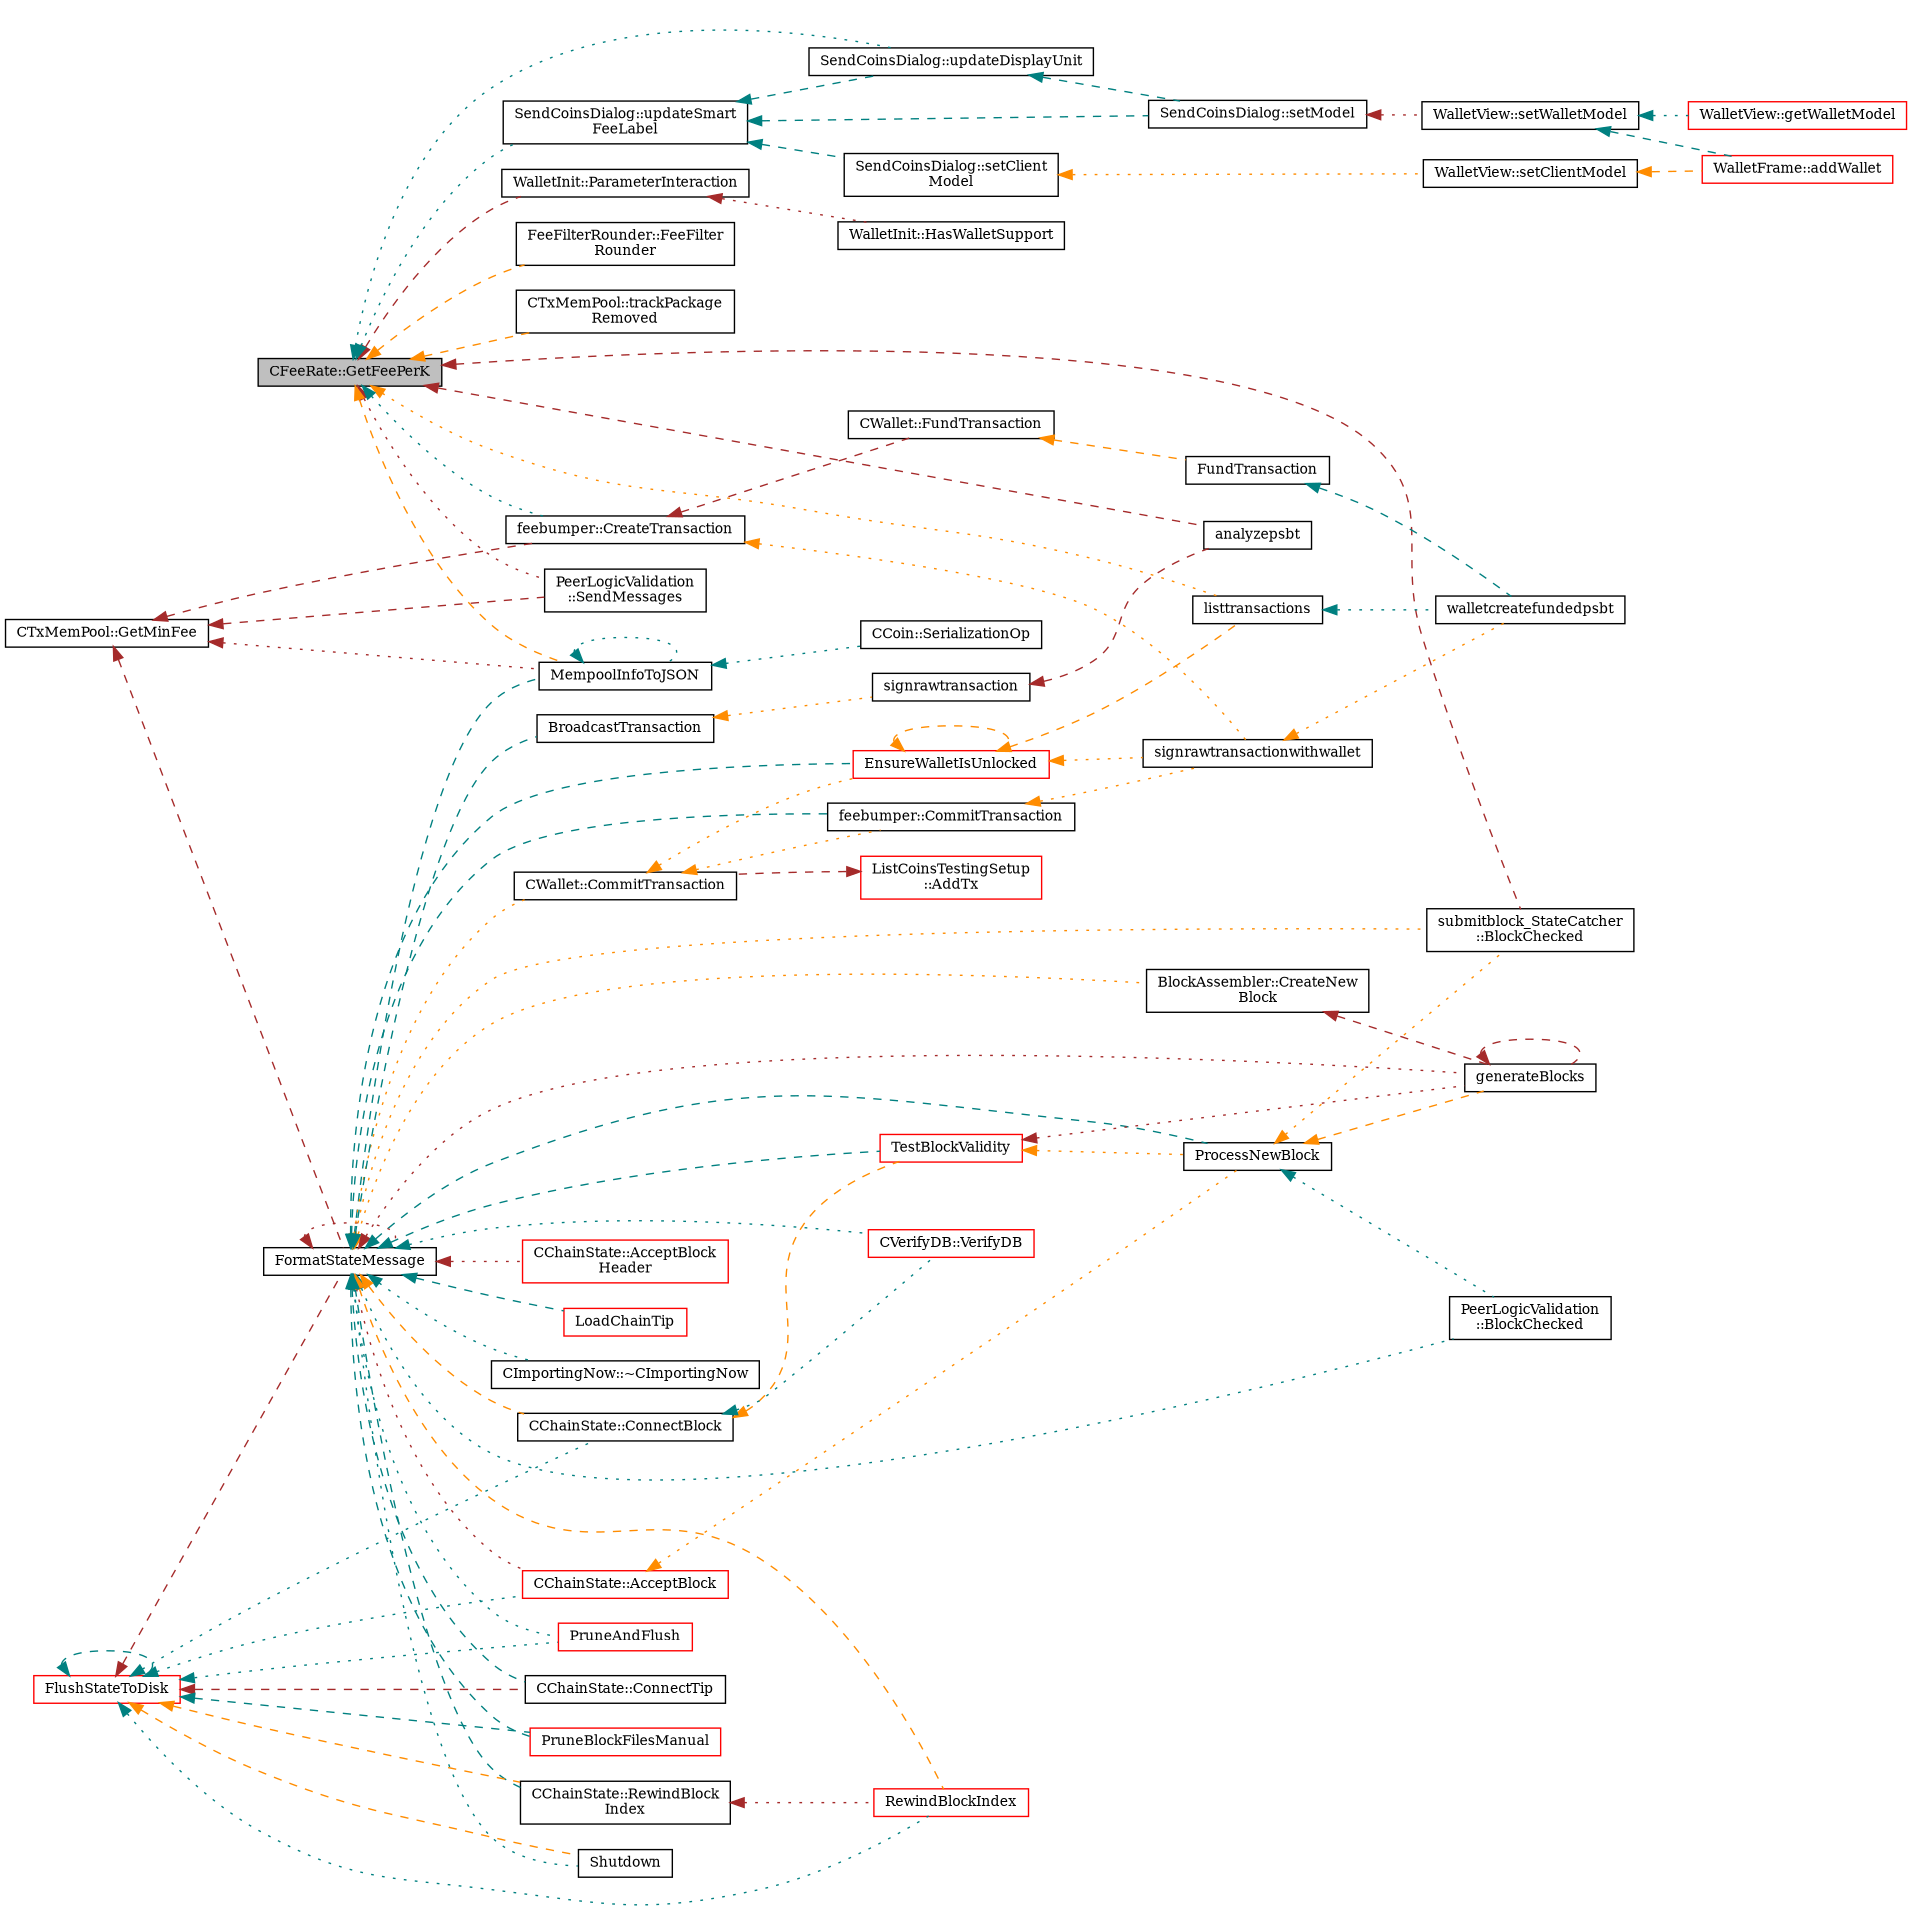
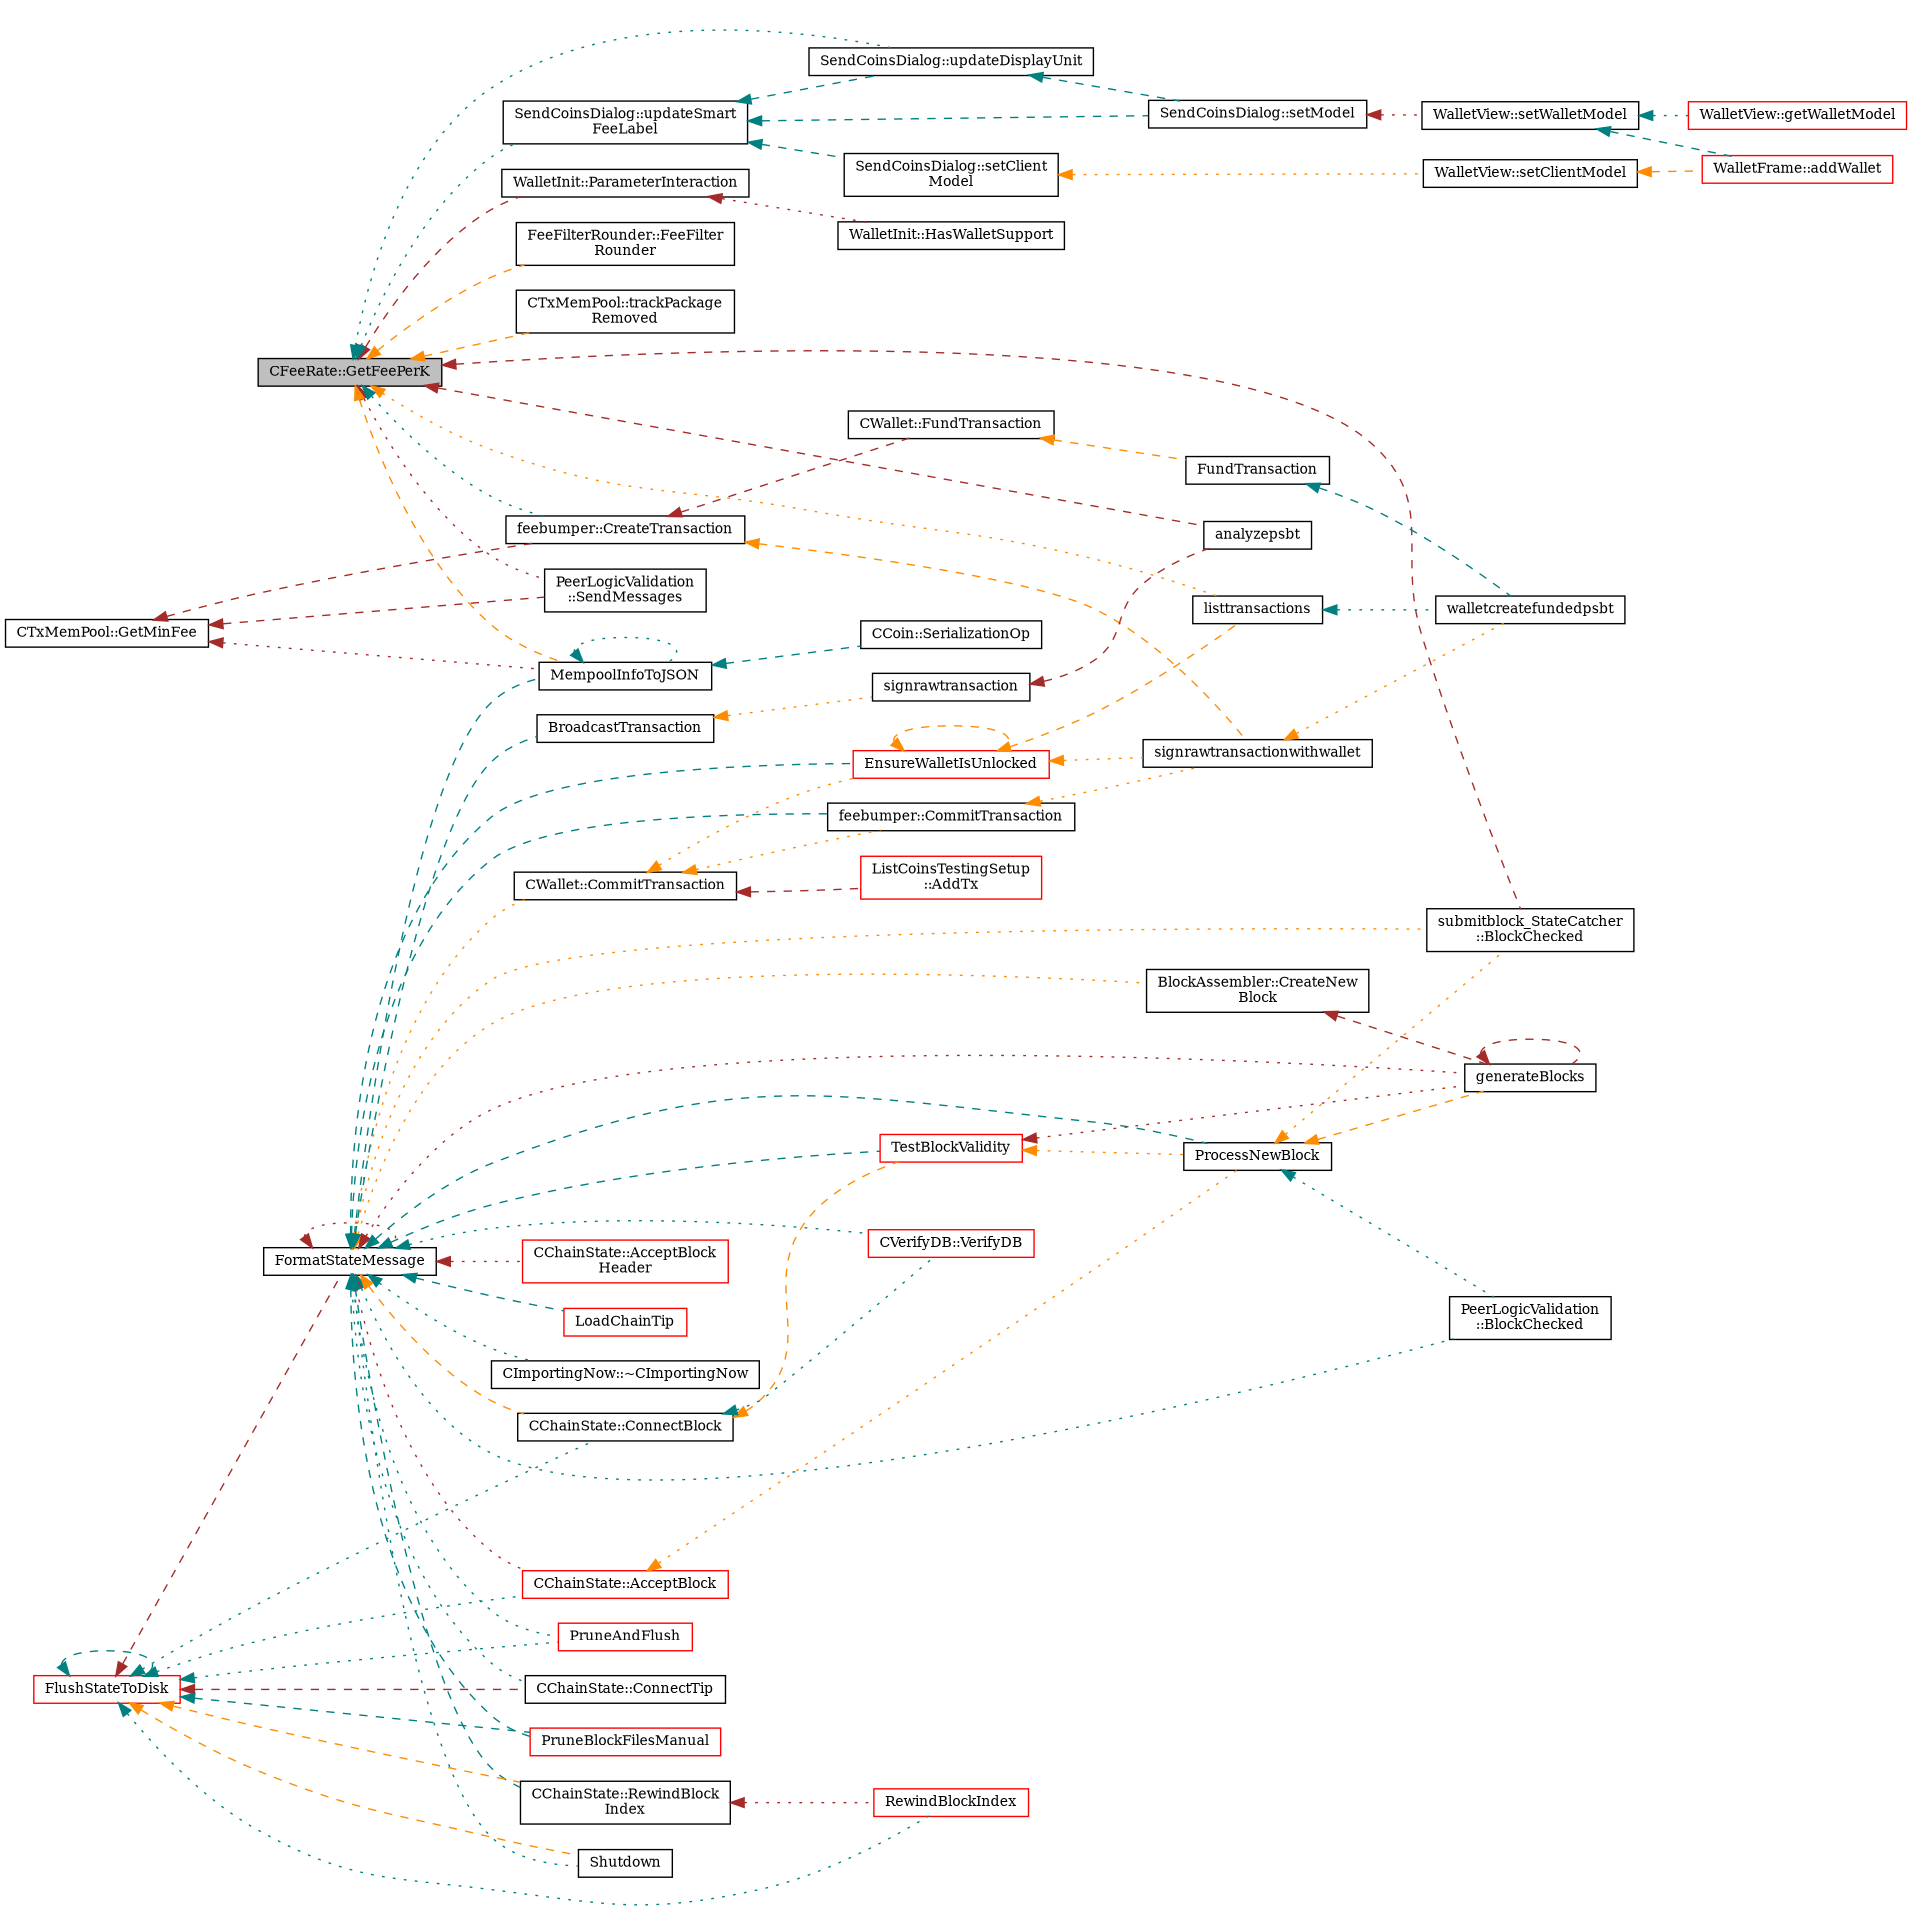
(1027, 587) -> (1027, 587)
(793, 655) -> (793, 655)
(792, 872) -> (806, 891)
(231, 954) -> none
(648, 1530) -> none
(420, 1570) -> (420, 1570)
